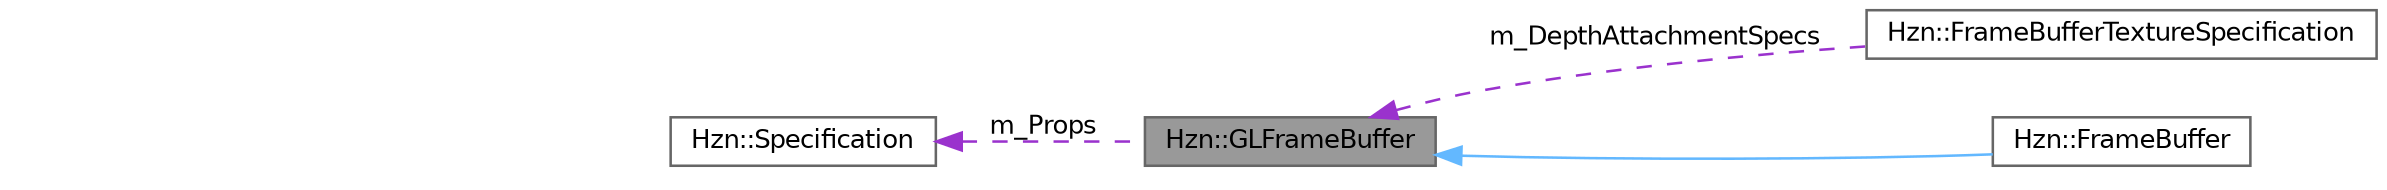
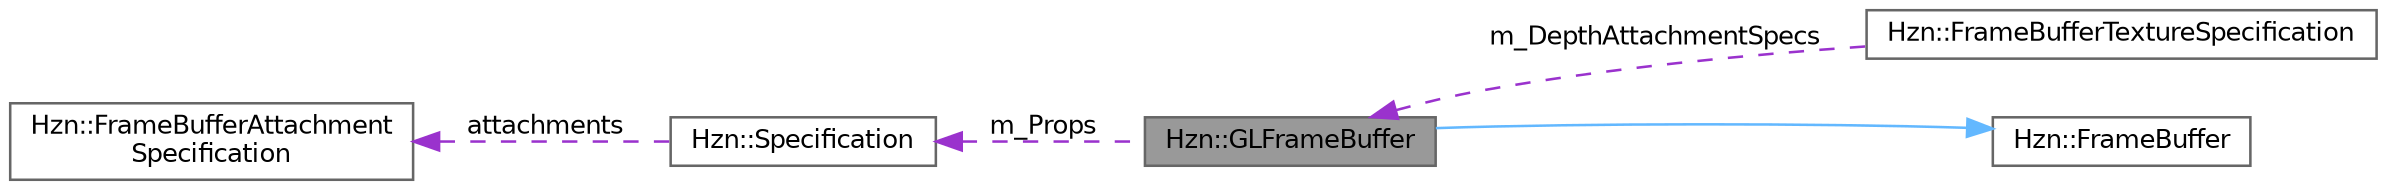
none -> (212, 142)
(1727, 159) -> (1702, 124)
